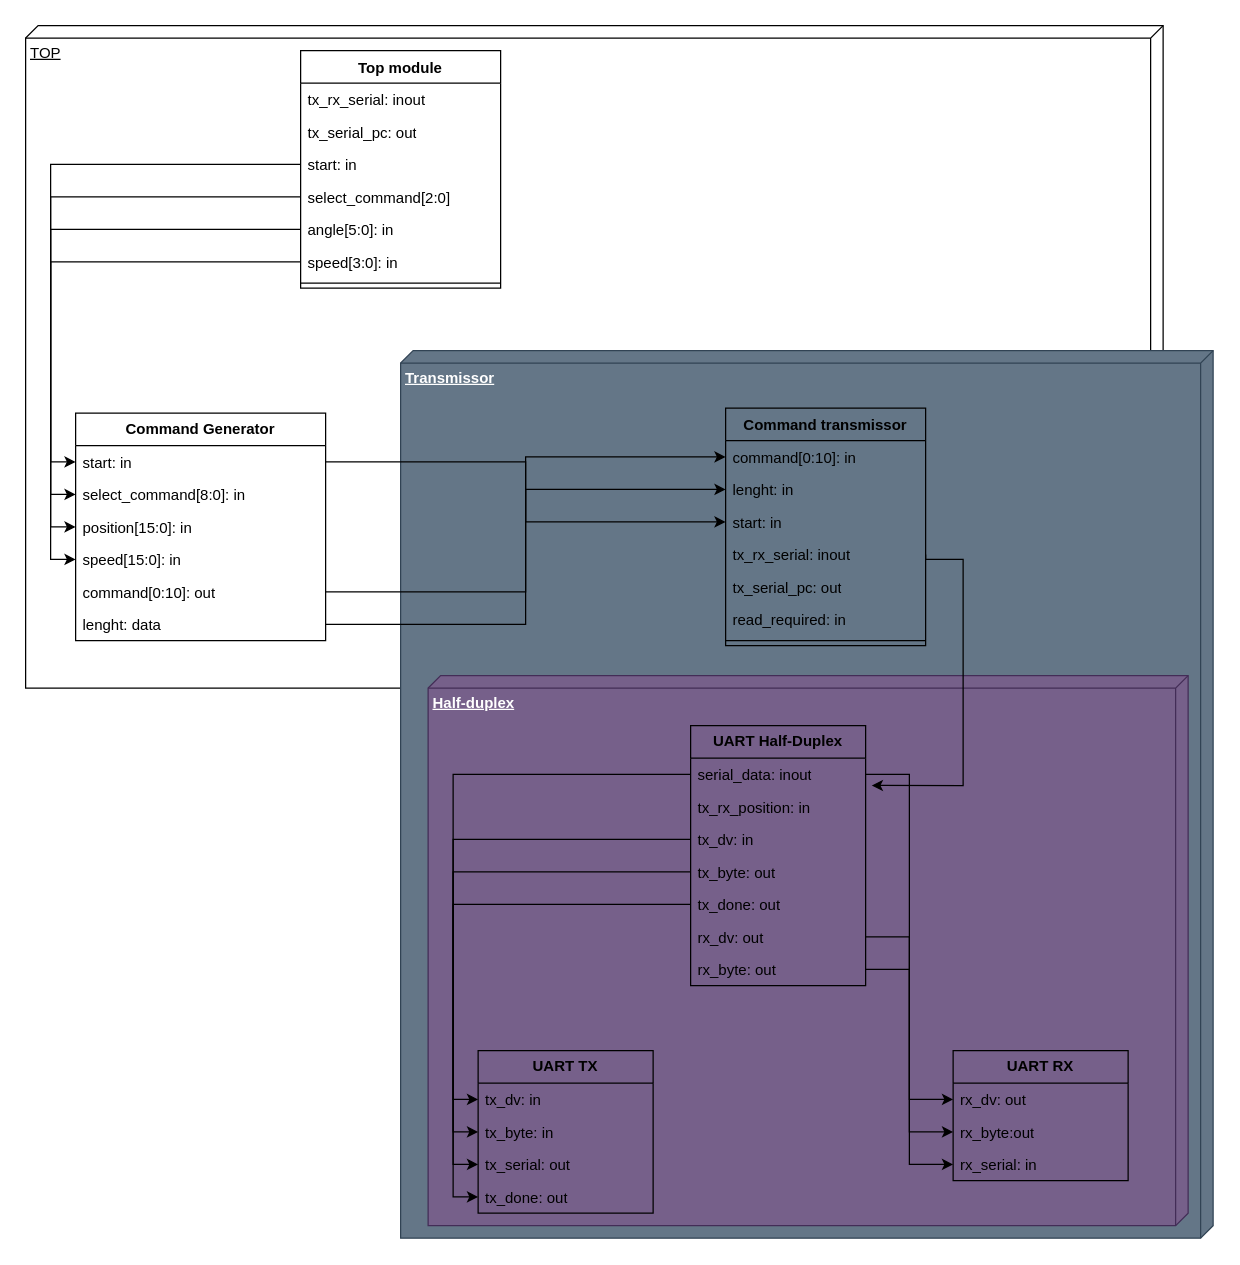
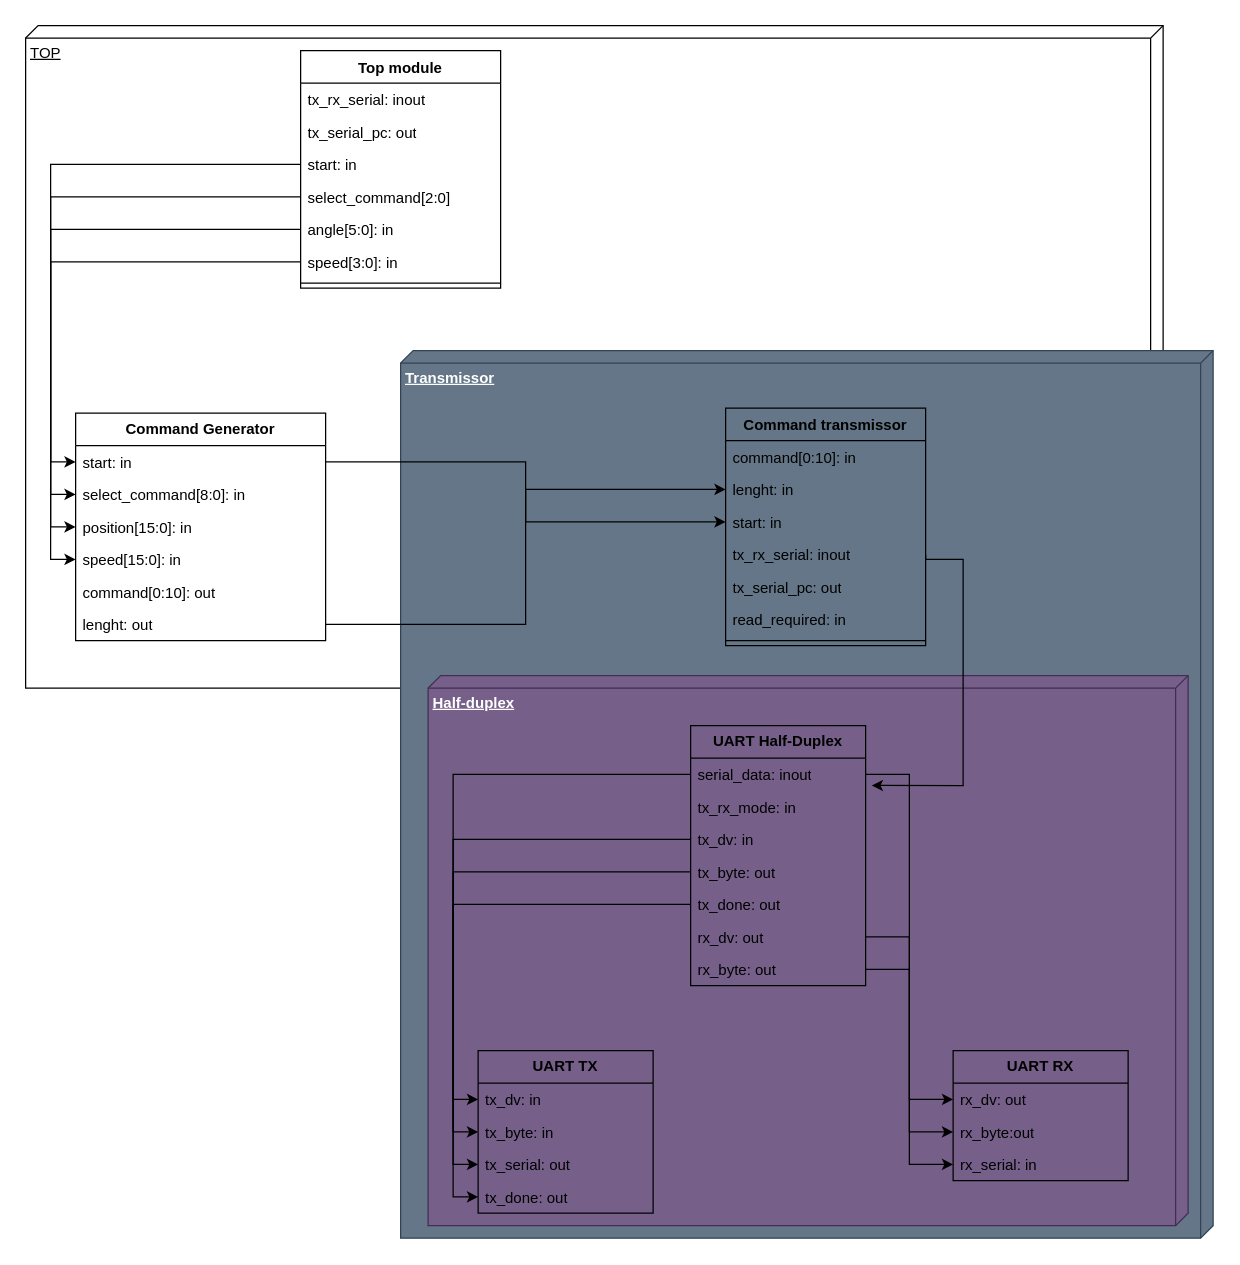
(424, 592) -> none
(128, 626) -> (123, 626)
(764, 808) -> (751, 808)
